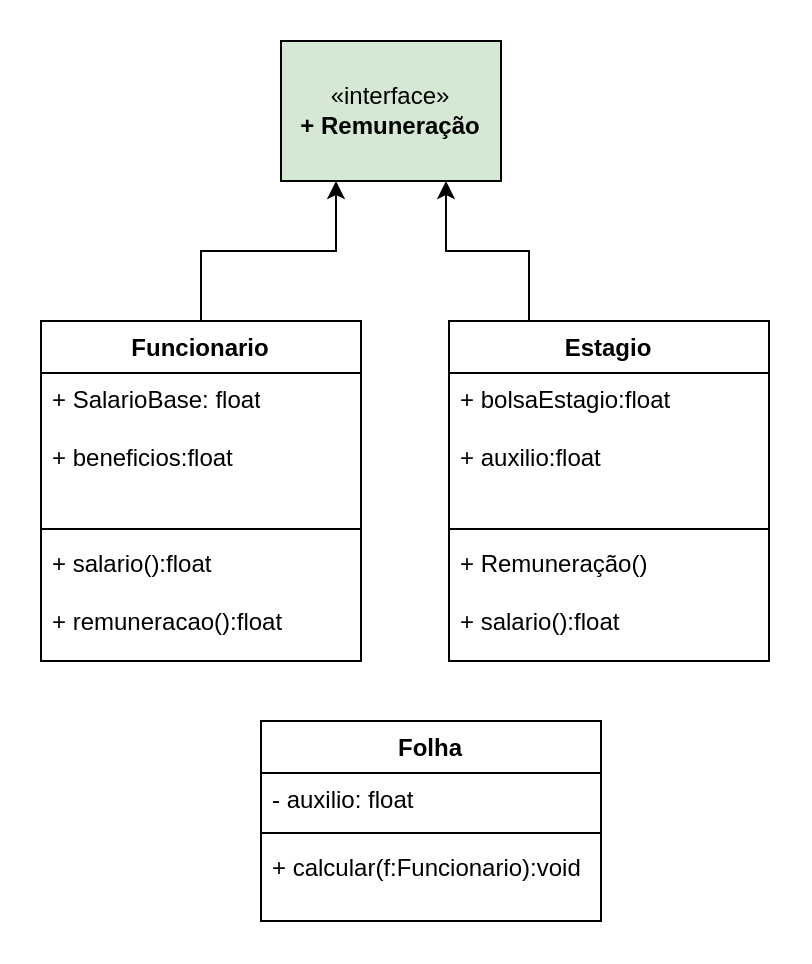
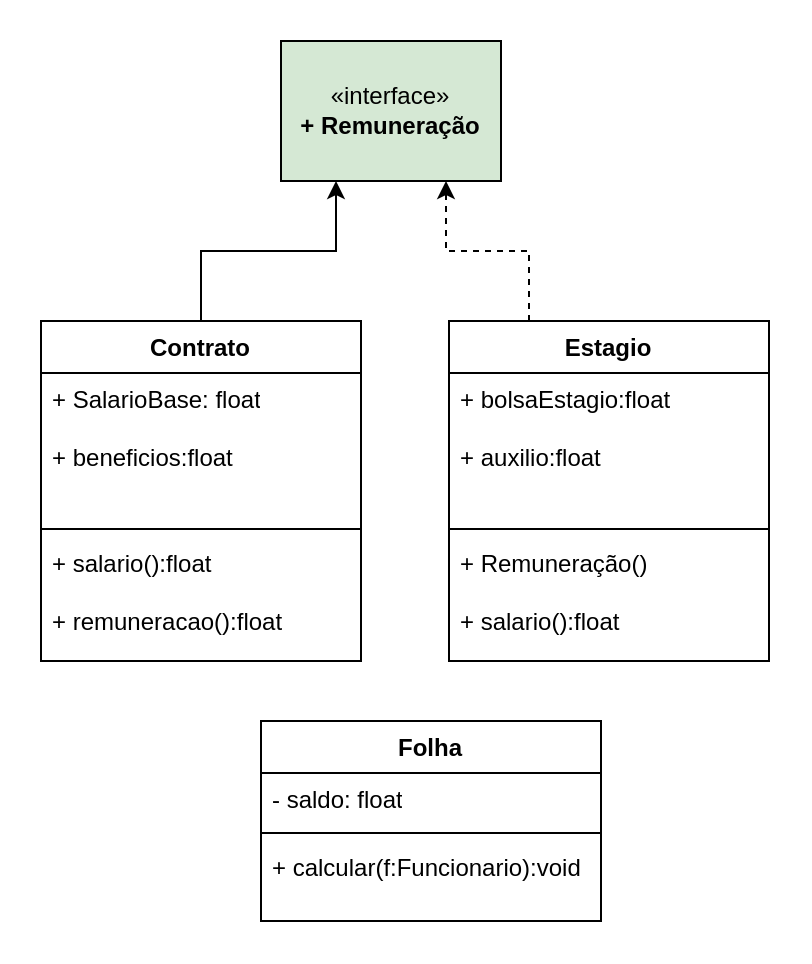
(494, 251) -> (494, 251)
(201, 349) -> (201, 349)
(359, 801) -> (351, 801)
